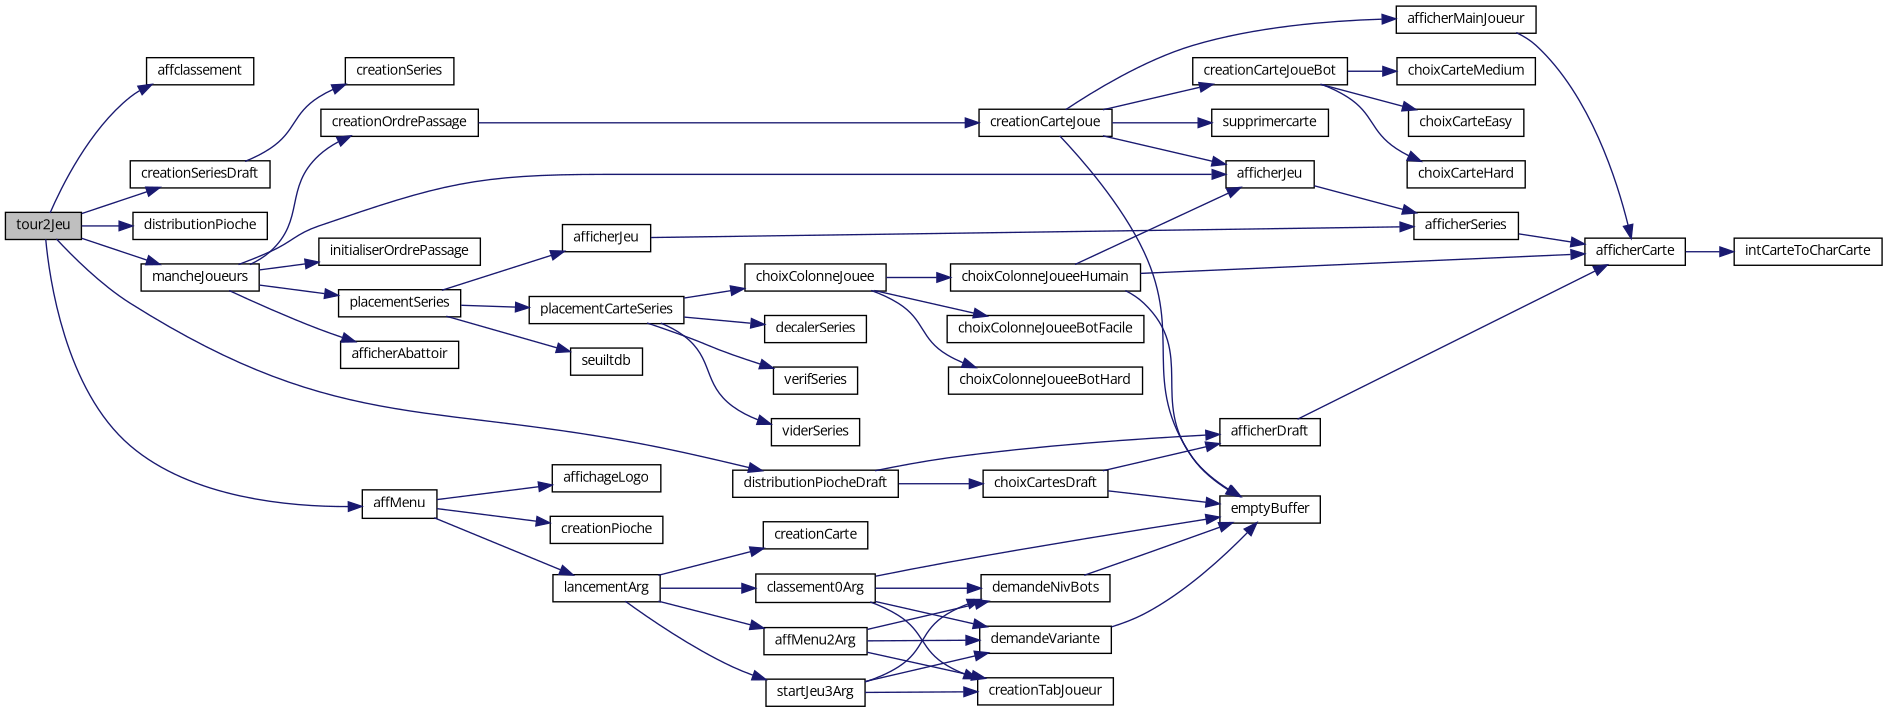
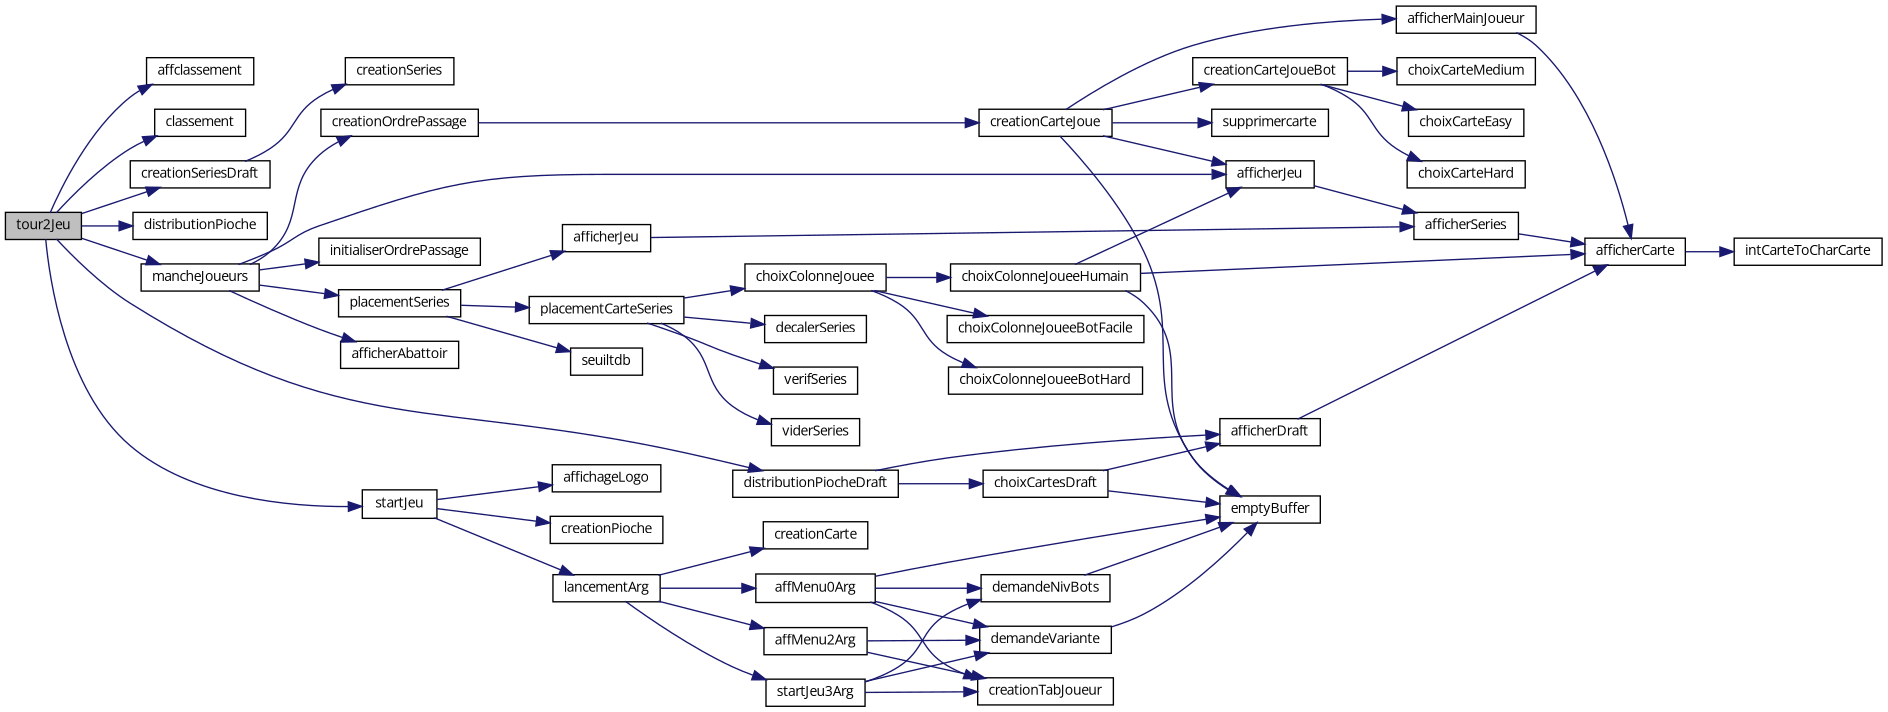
none -> (200, 123)
(400, 504) -> (400, 504)
(816, 588) -> (816, 588)
(894, 623) -> none
